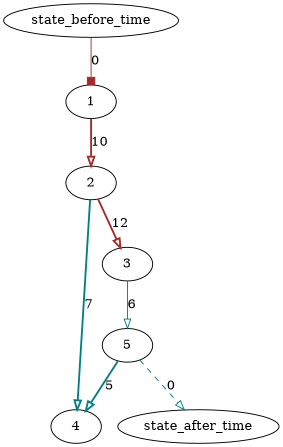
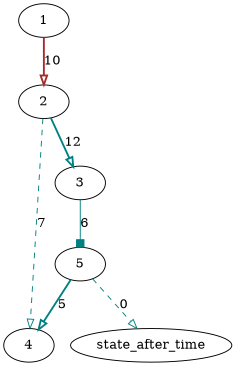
(91, 21) -> none
(107, 219) -> (60, 138)
(84, 300) -> (37, 219)
(127, 300) -> (80, 219)
